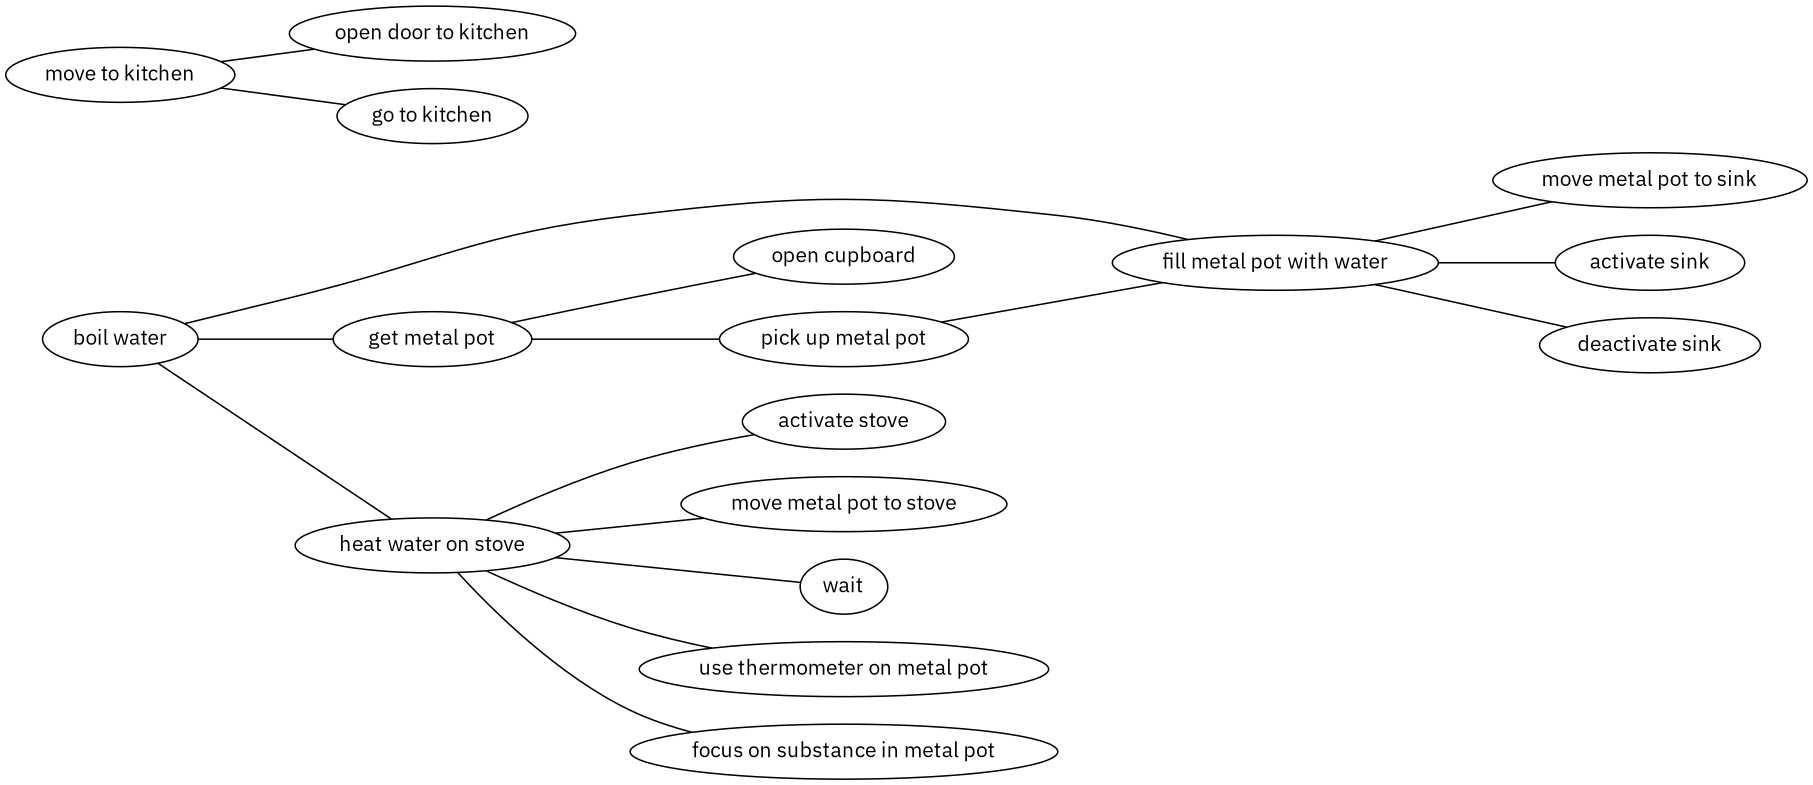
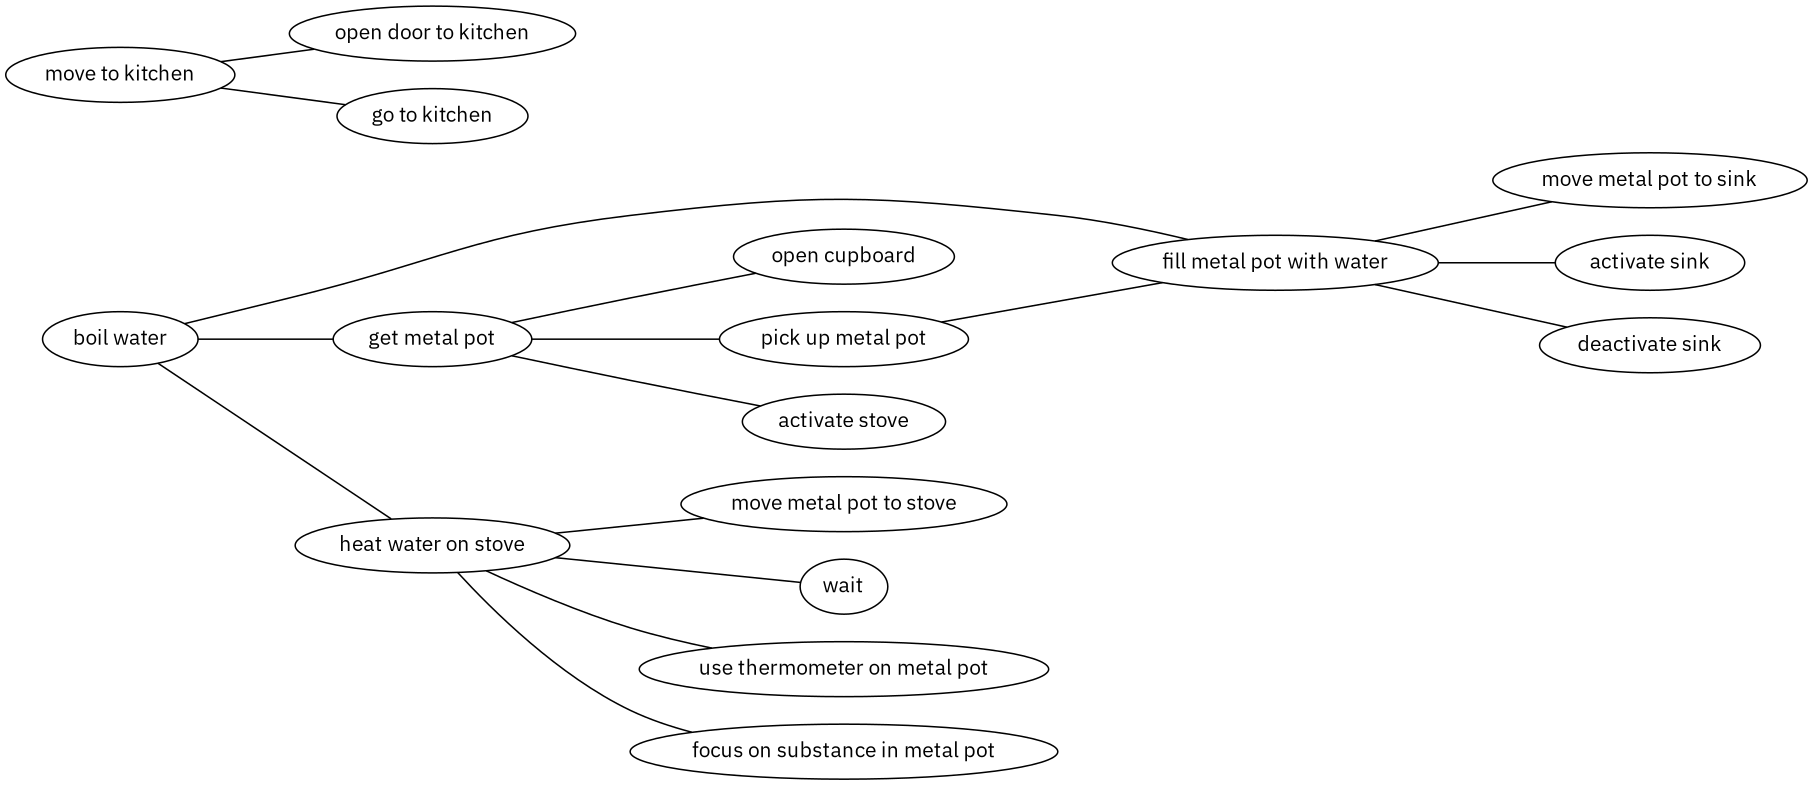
(617, 467) -> (636, 382)
